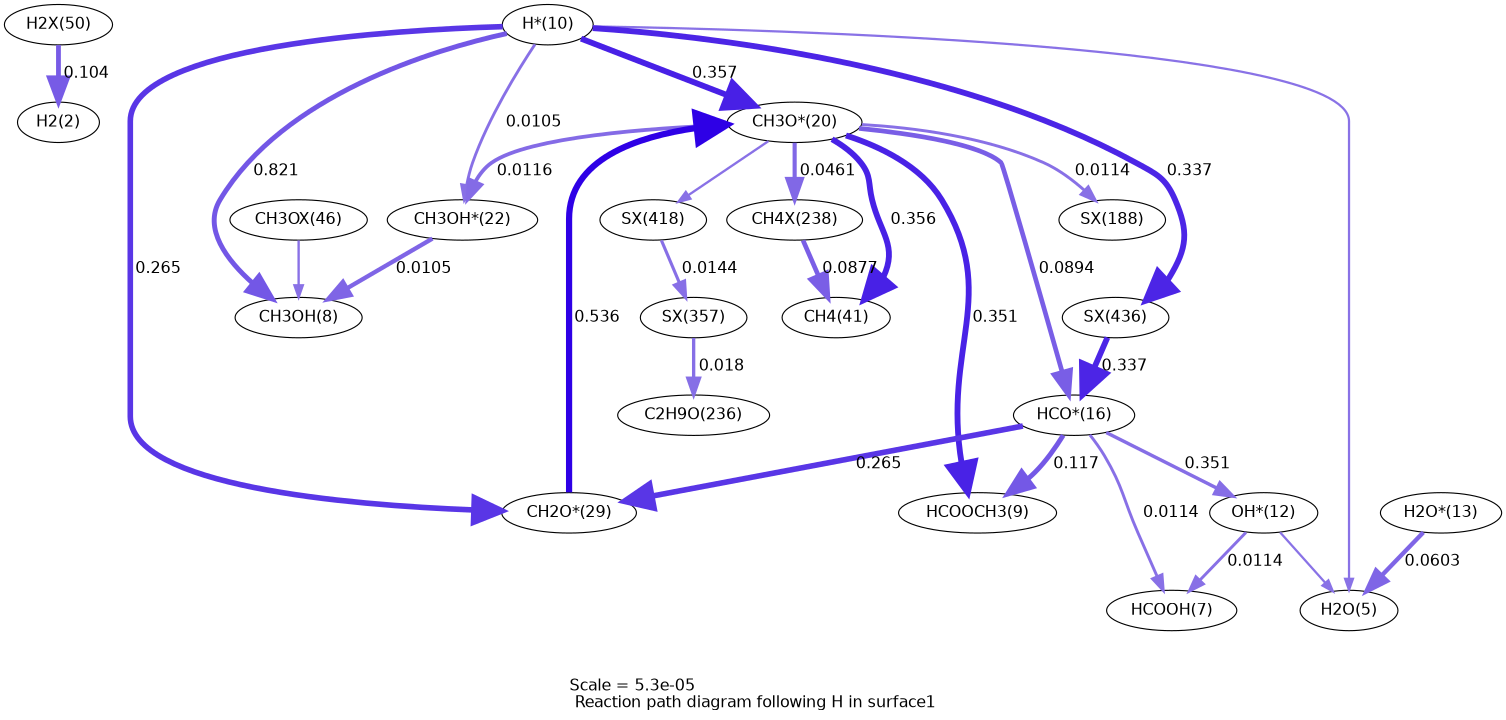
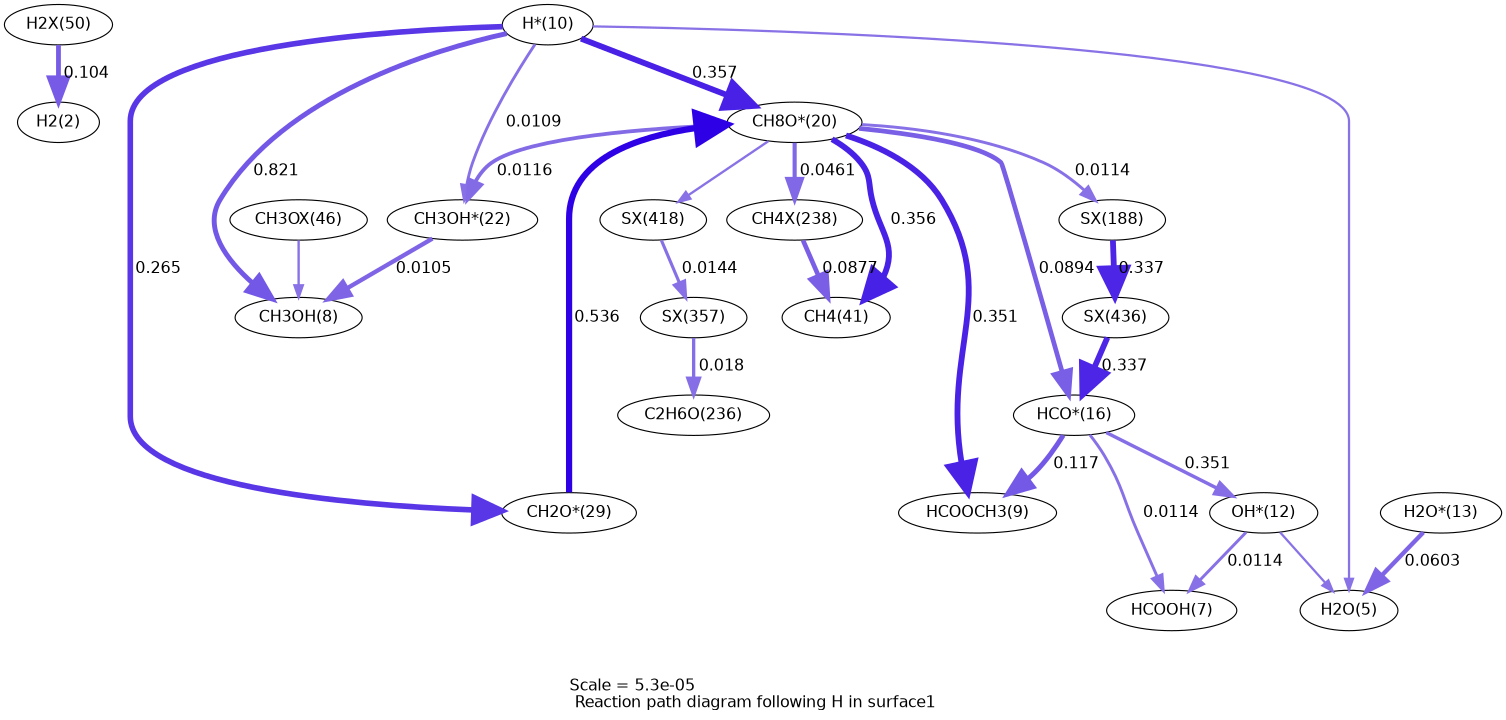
(940, 86) -> (1113, 254)
(531, 122) -> (531, 122)
(795, 122) -> (795, 122)
(694, 415) -> (694, 415)
(837, 461) -> none
